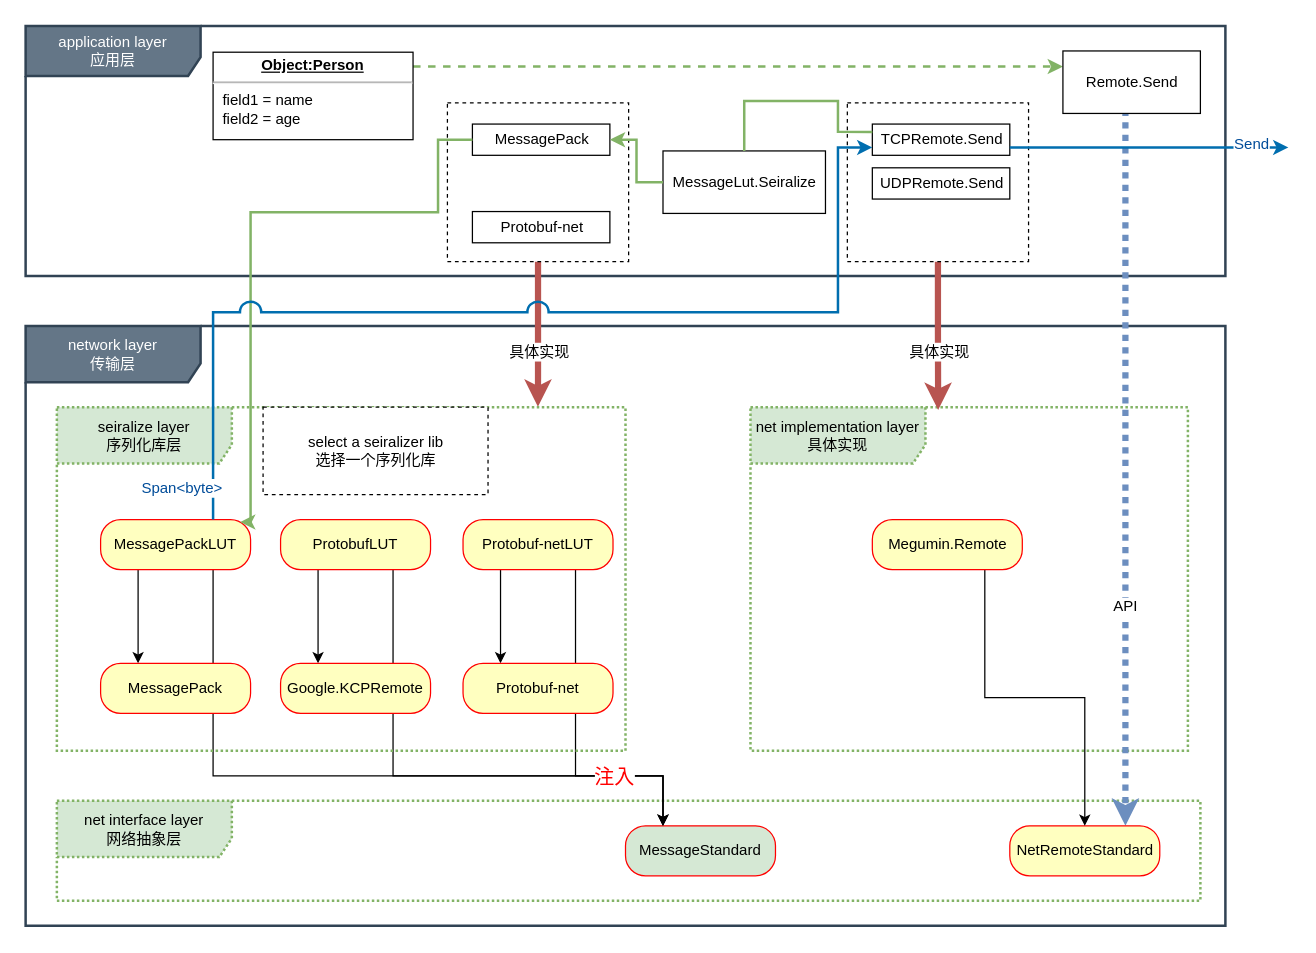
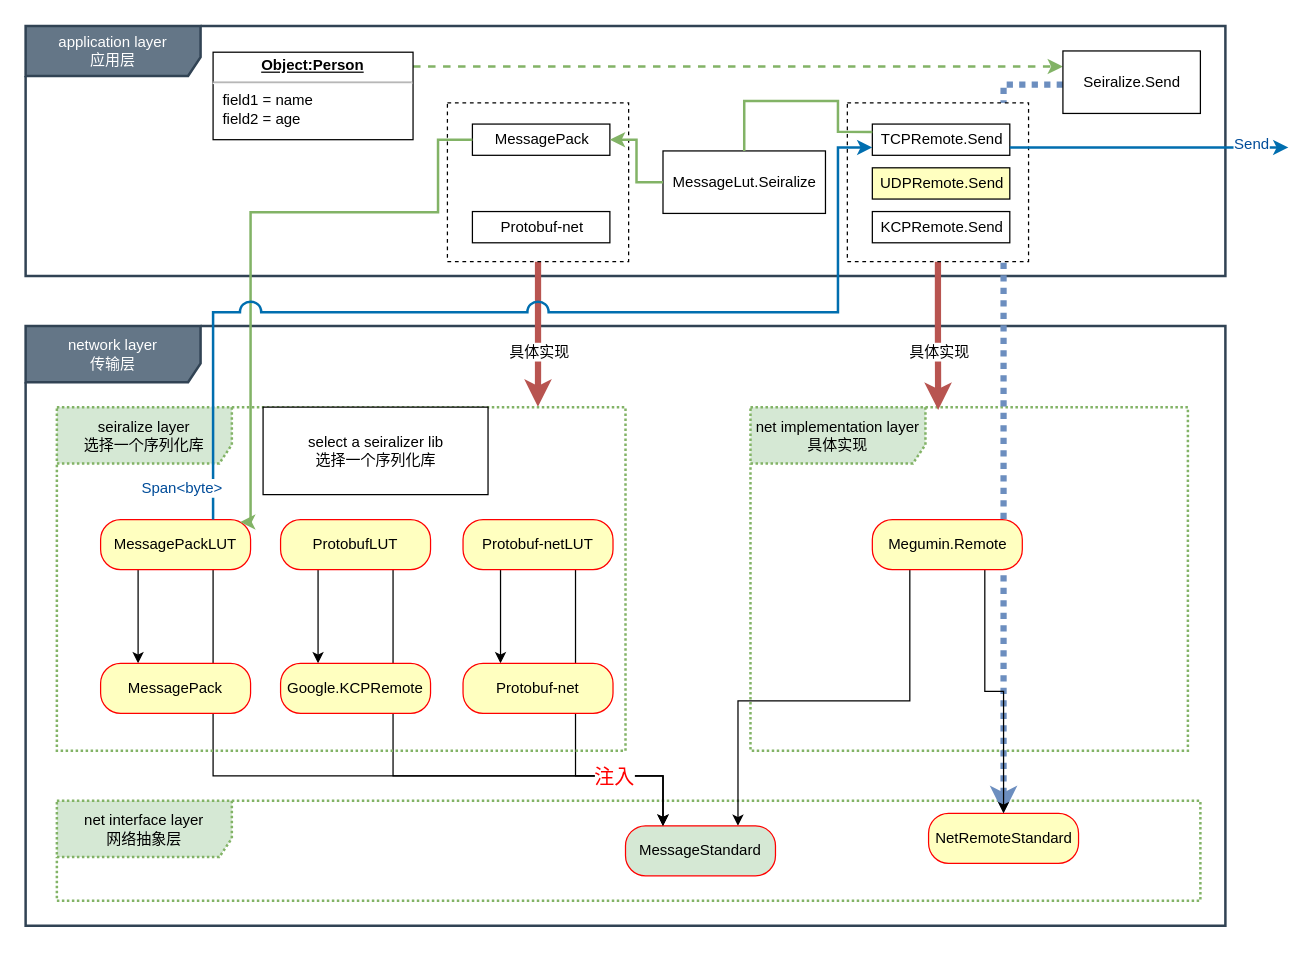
(1133, 82) -> (1133, 82)
(941, 183) -> (941, 183)
none -> (941, 227)
(144, 436) -> (144, 436)
(376, 451) -> (376, 451)
none -> (832, 701)
(1085, 851) -> (1004, 838)
